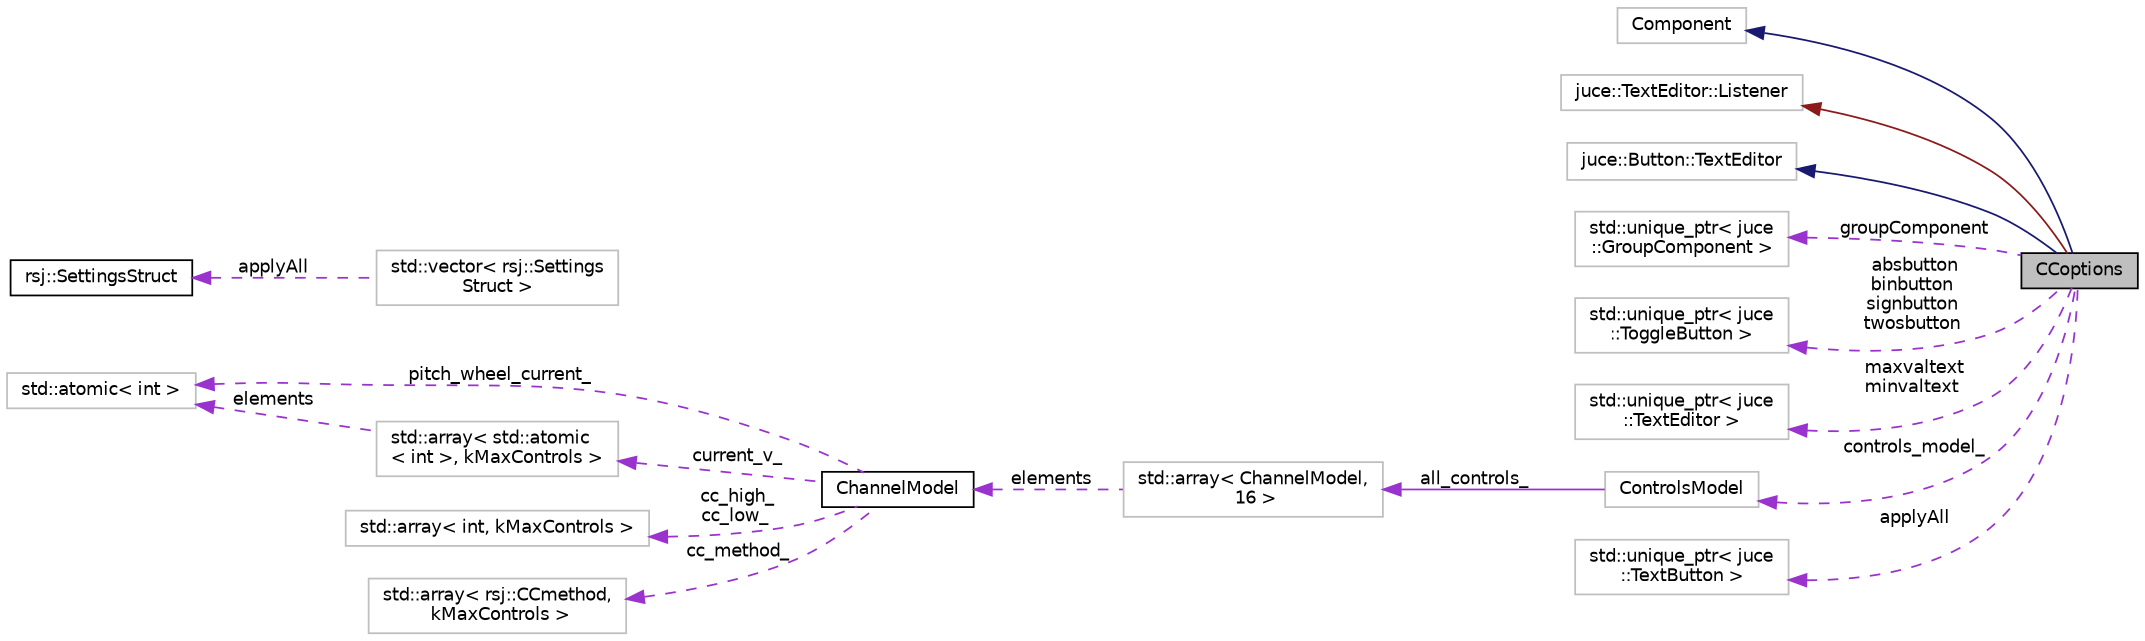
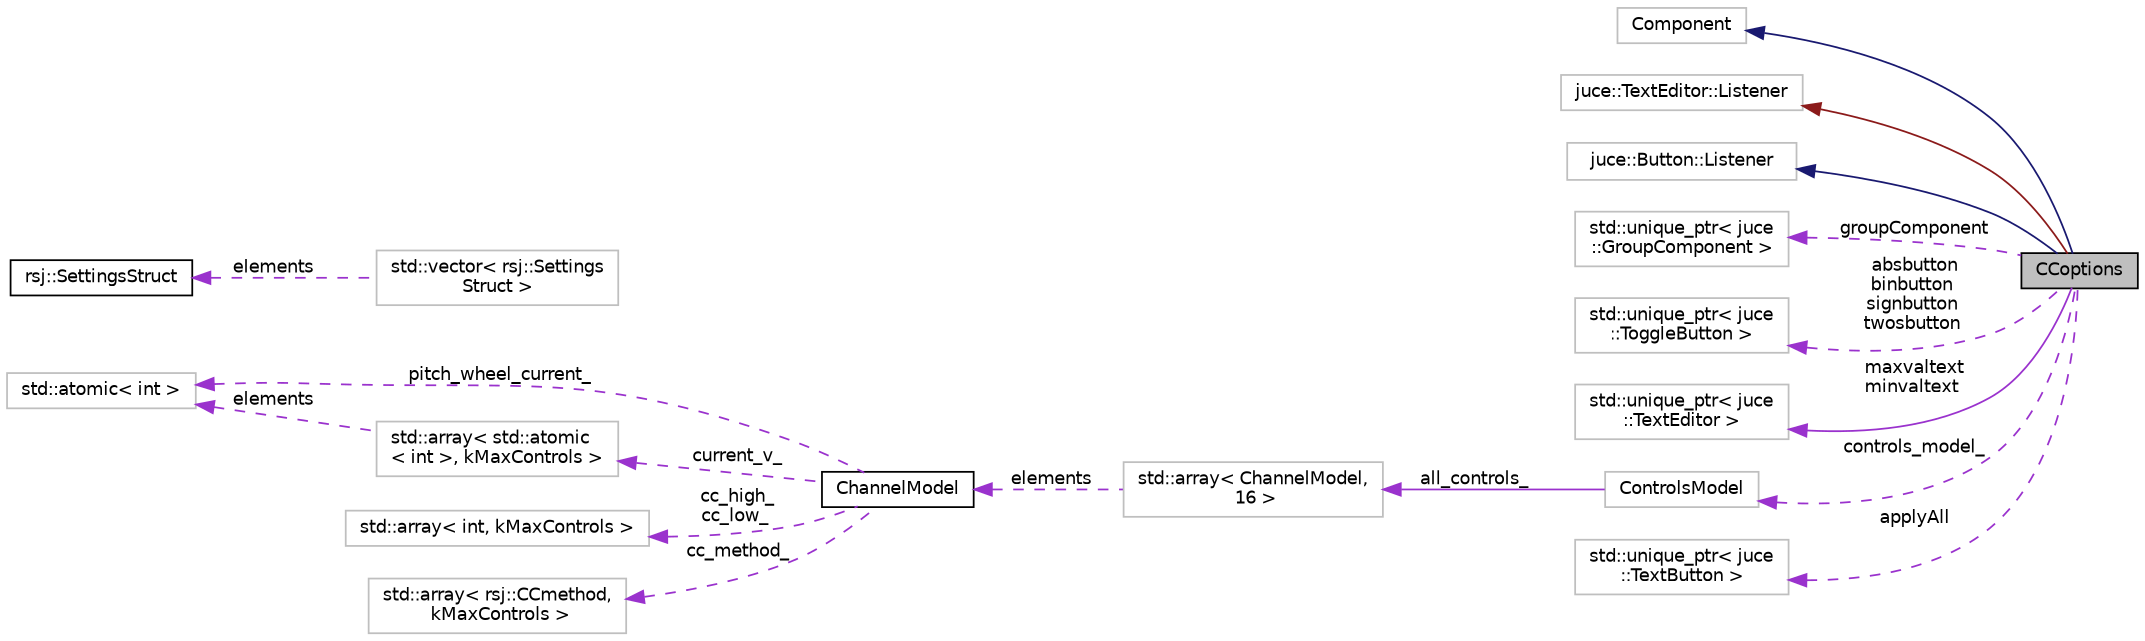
(1682, 161) -> (1682, 161)
(271, 268) -> (271, 268)
(1968, 408) -> (1968, 408)
